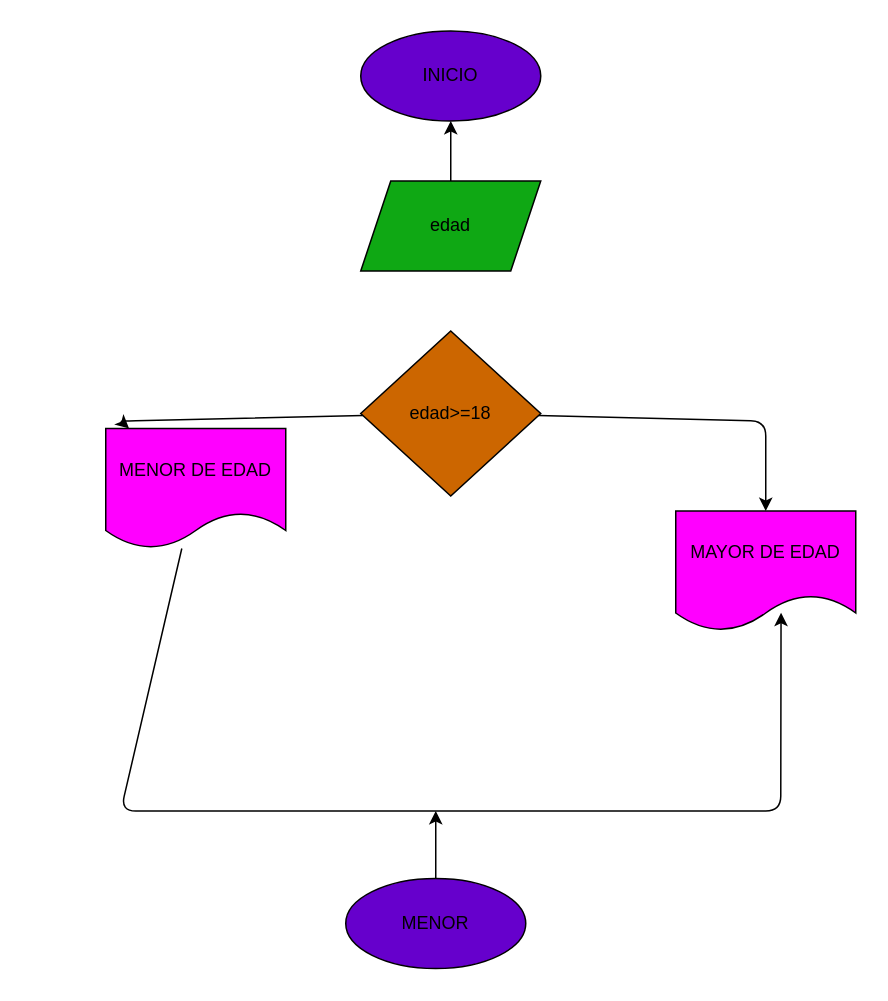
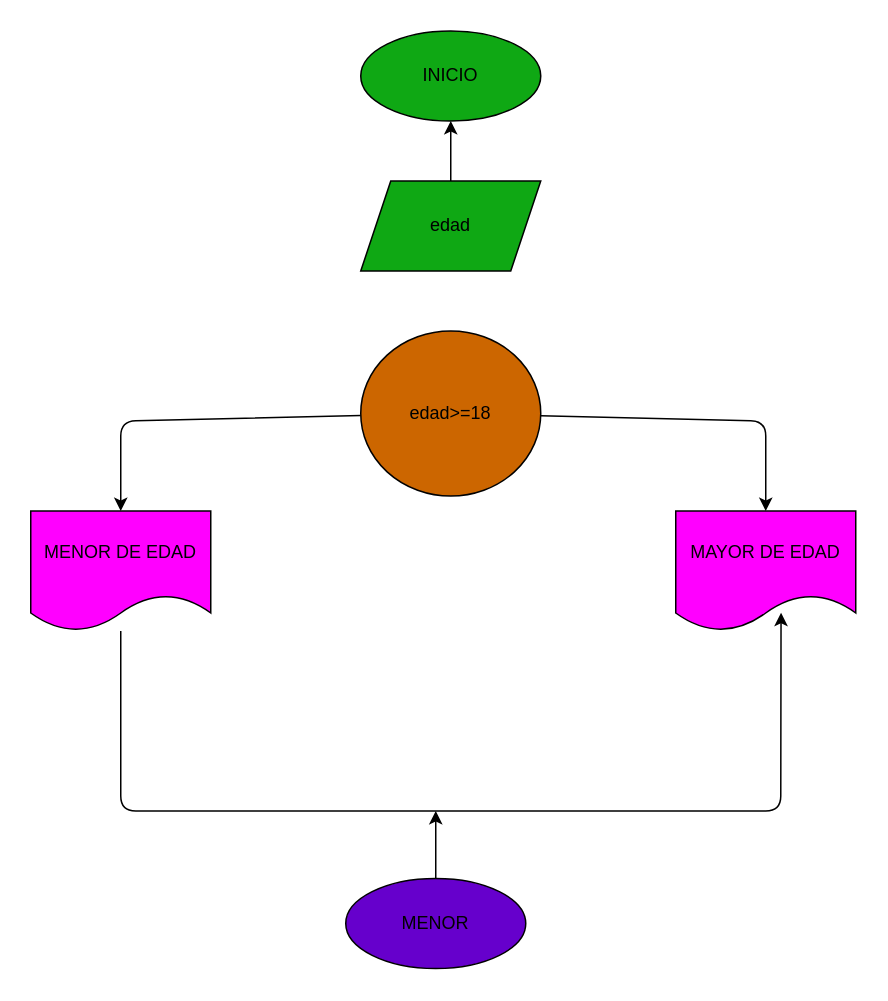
(451, 76) -> (451, 76)
(451, 413) -> (451, 413)
(196, 488) -> (121, 571)
